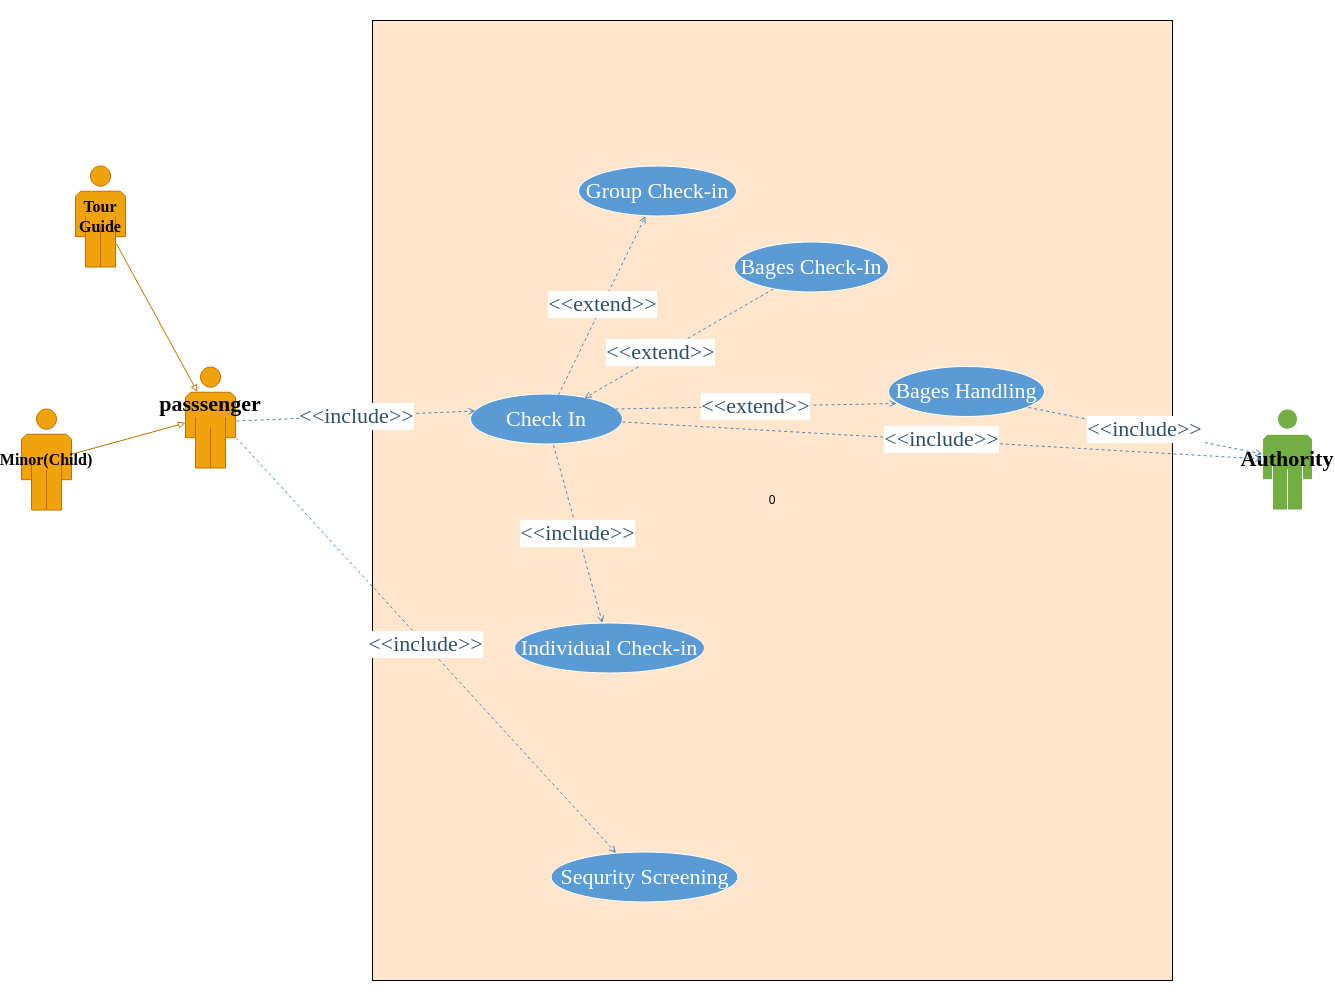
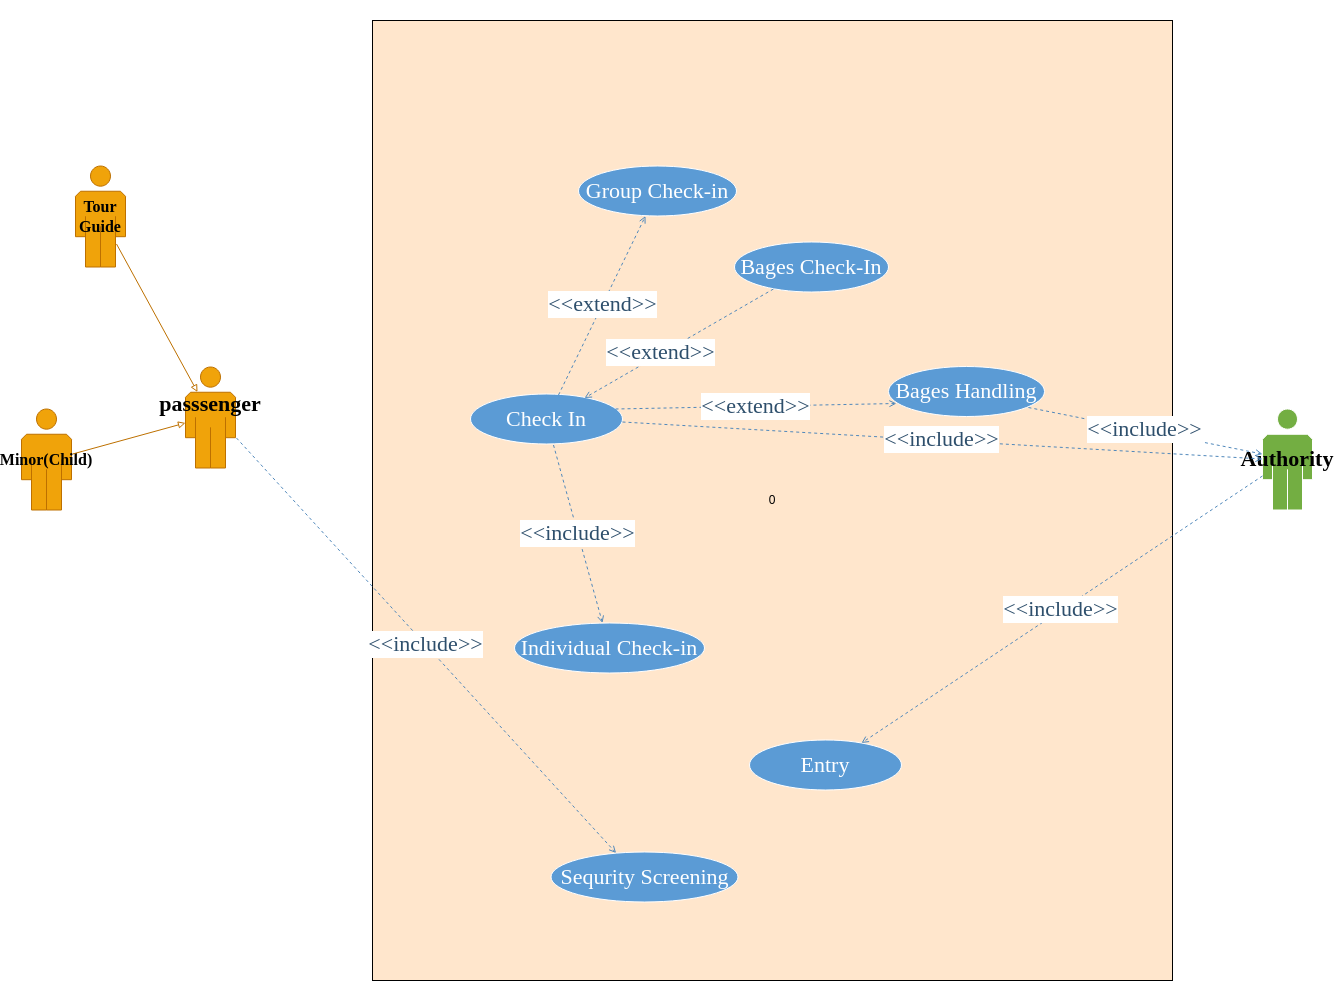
(354, 416) -> none
none -> (953, 682)
none -> (826, 765)
